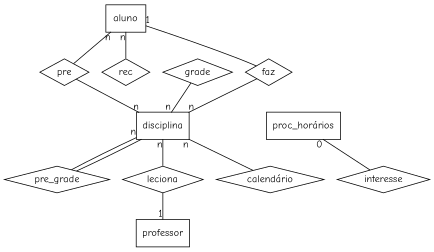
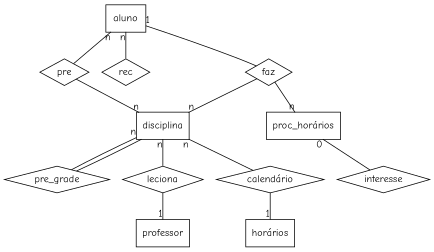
(198, 72) -> none
none -> (285, 97)
none -> (270, 233)
